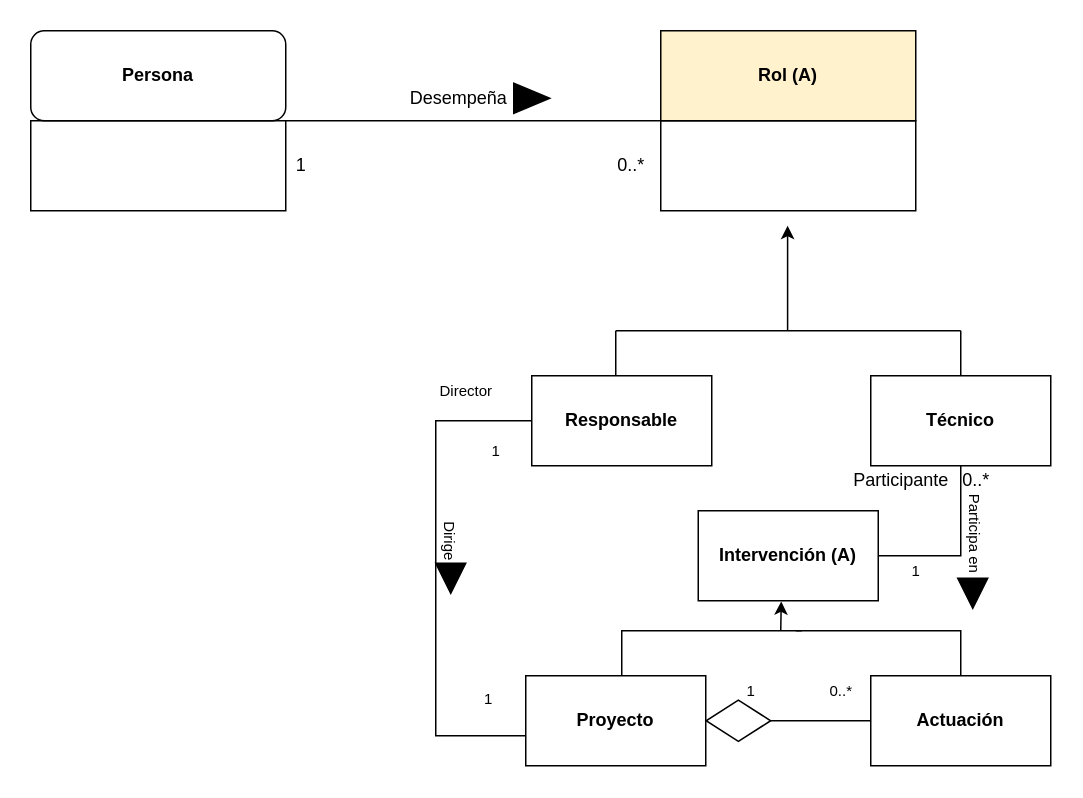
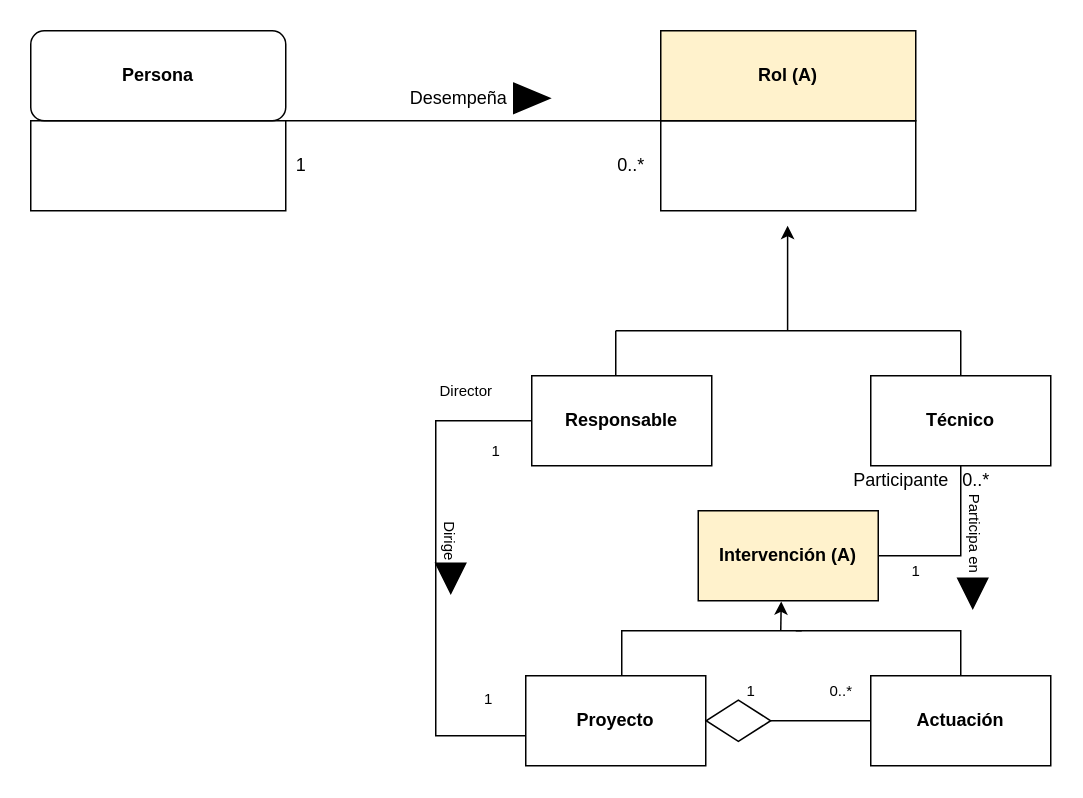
(788, 556) -> (788, 556)
